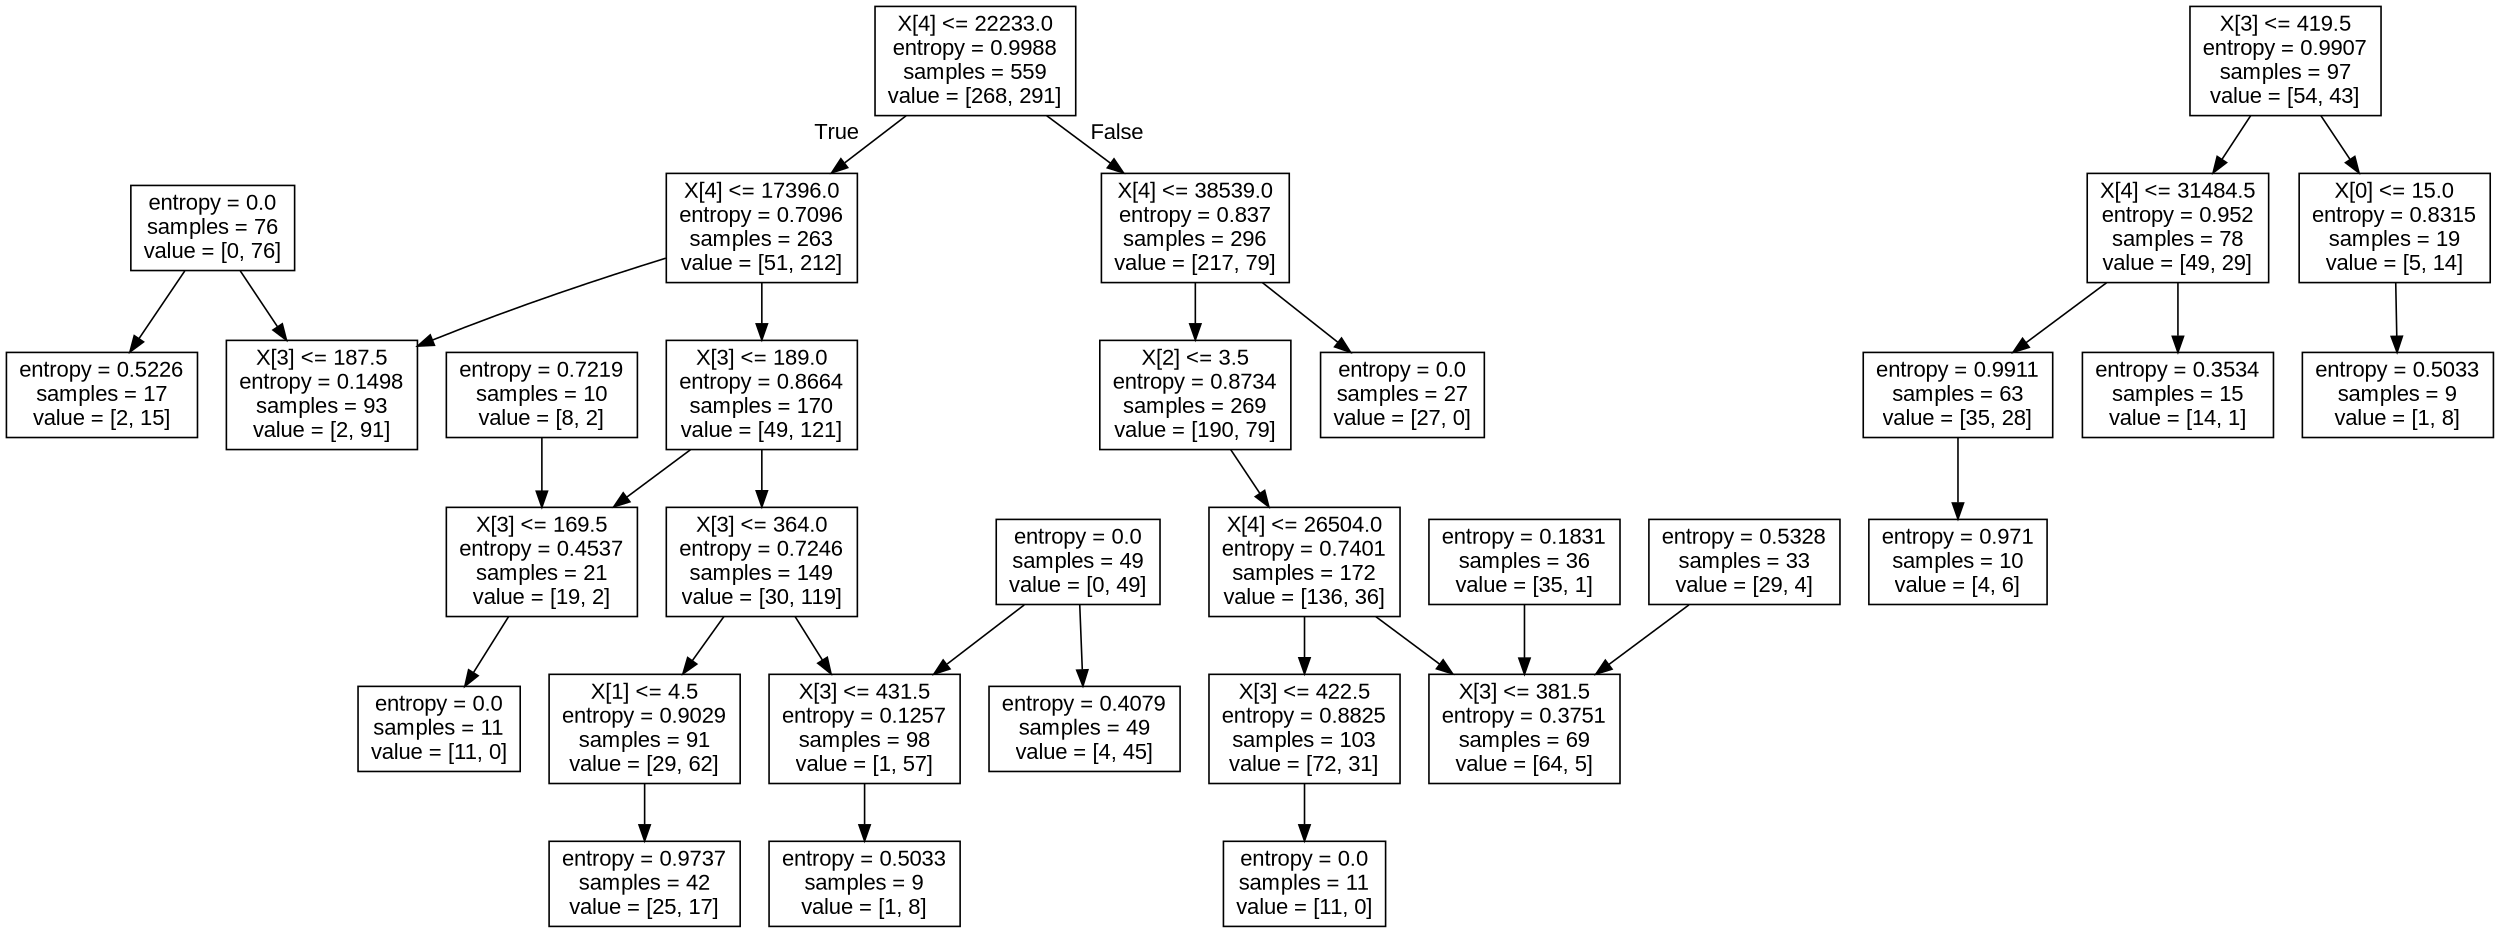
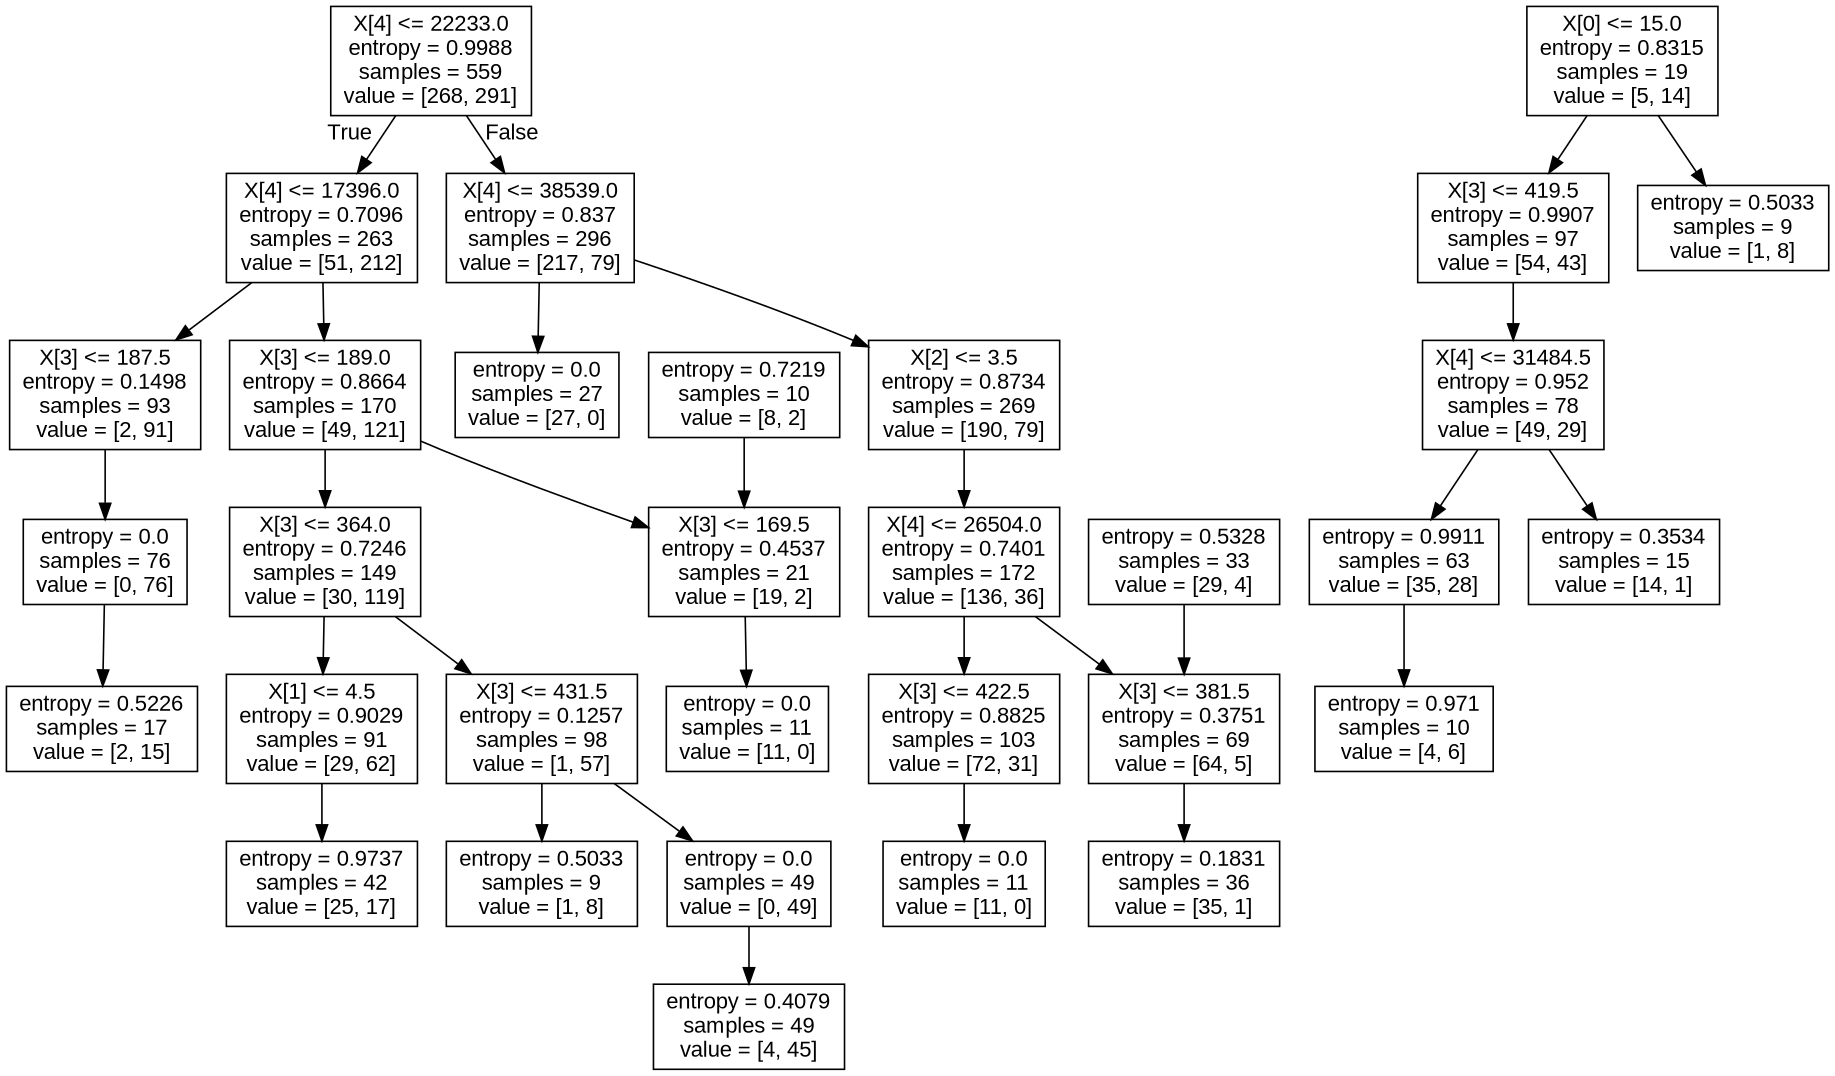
(2335, 138) -> (1572, 138)
(259, 299) -> (105, 476)
(1524, 631) -> (1184, 804)
(986, 634) -> (647, 807)
